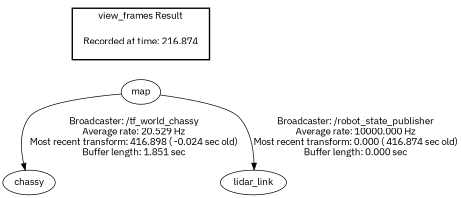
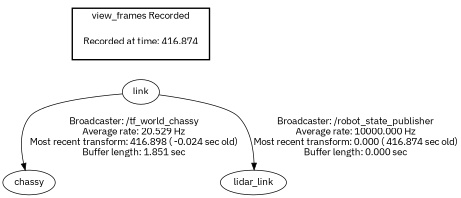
(141, 16) -> (141, 16)
(141, 42) -> (141, 42)
(141, 92) -> (141, 92)
